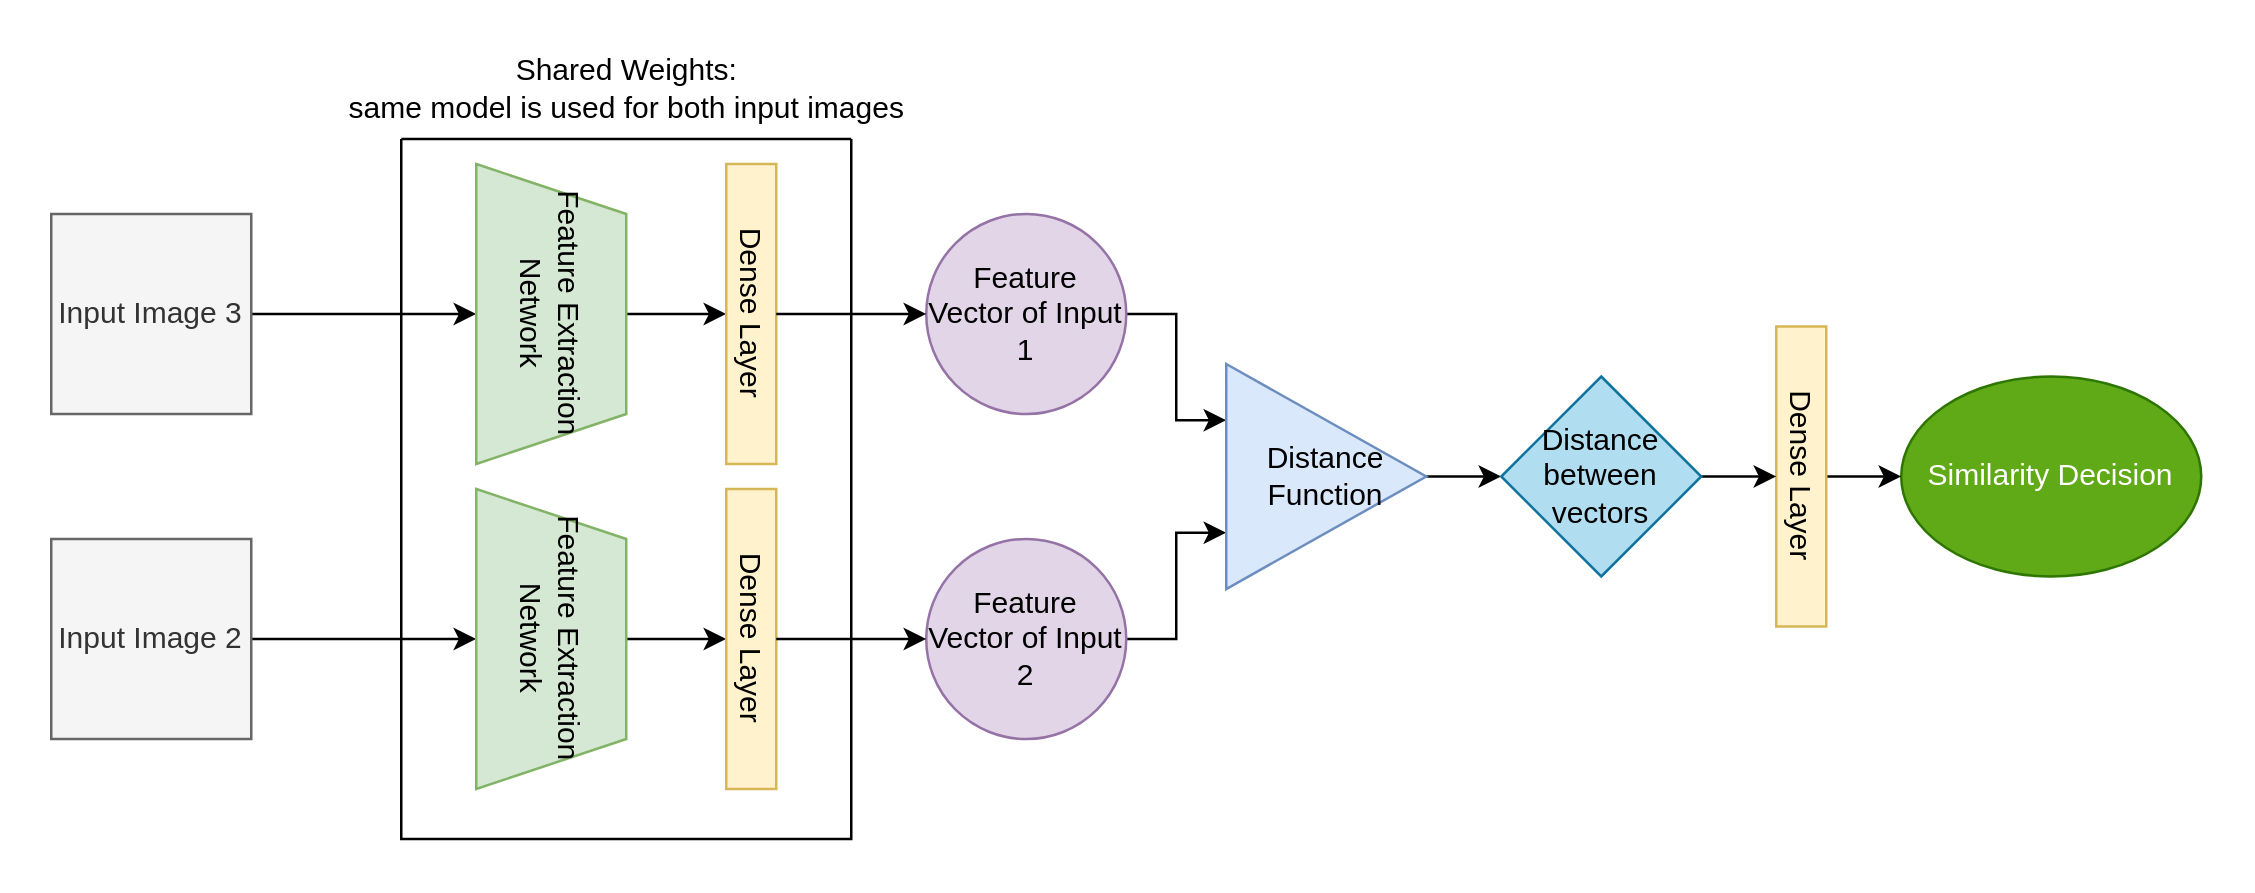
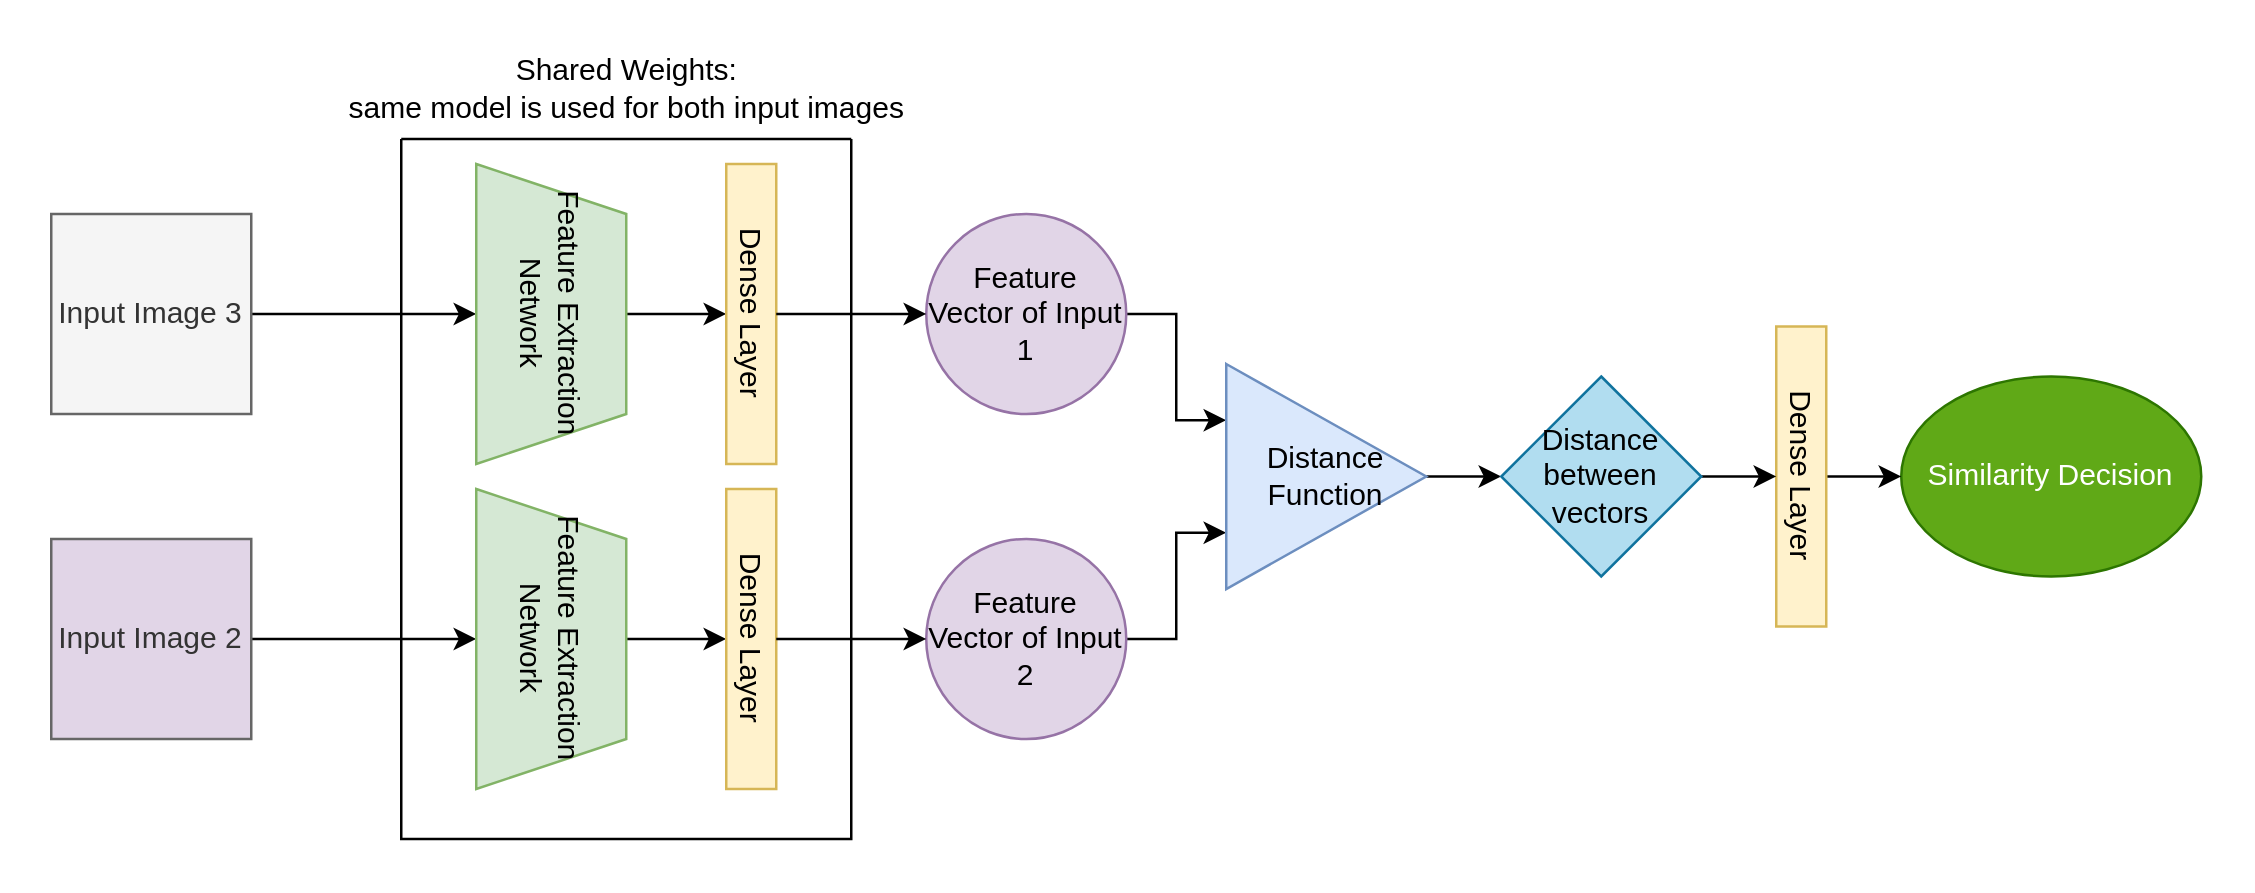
(151, 639) -> (151, 639)
